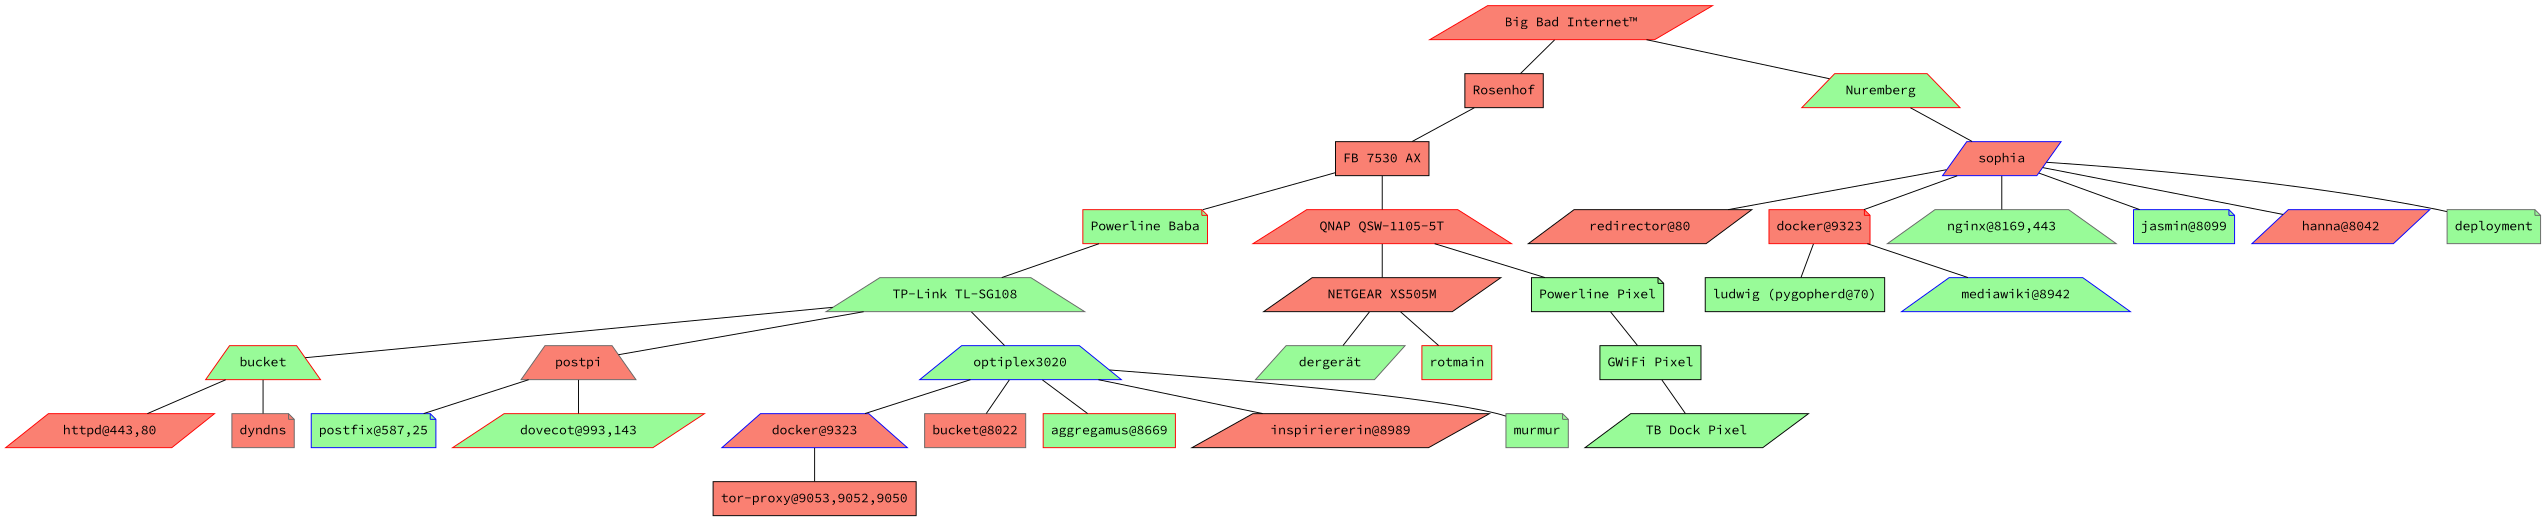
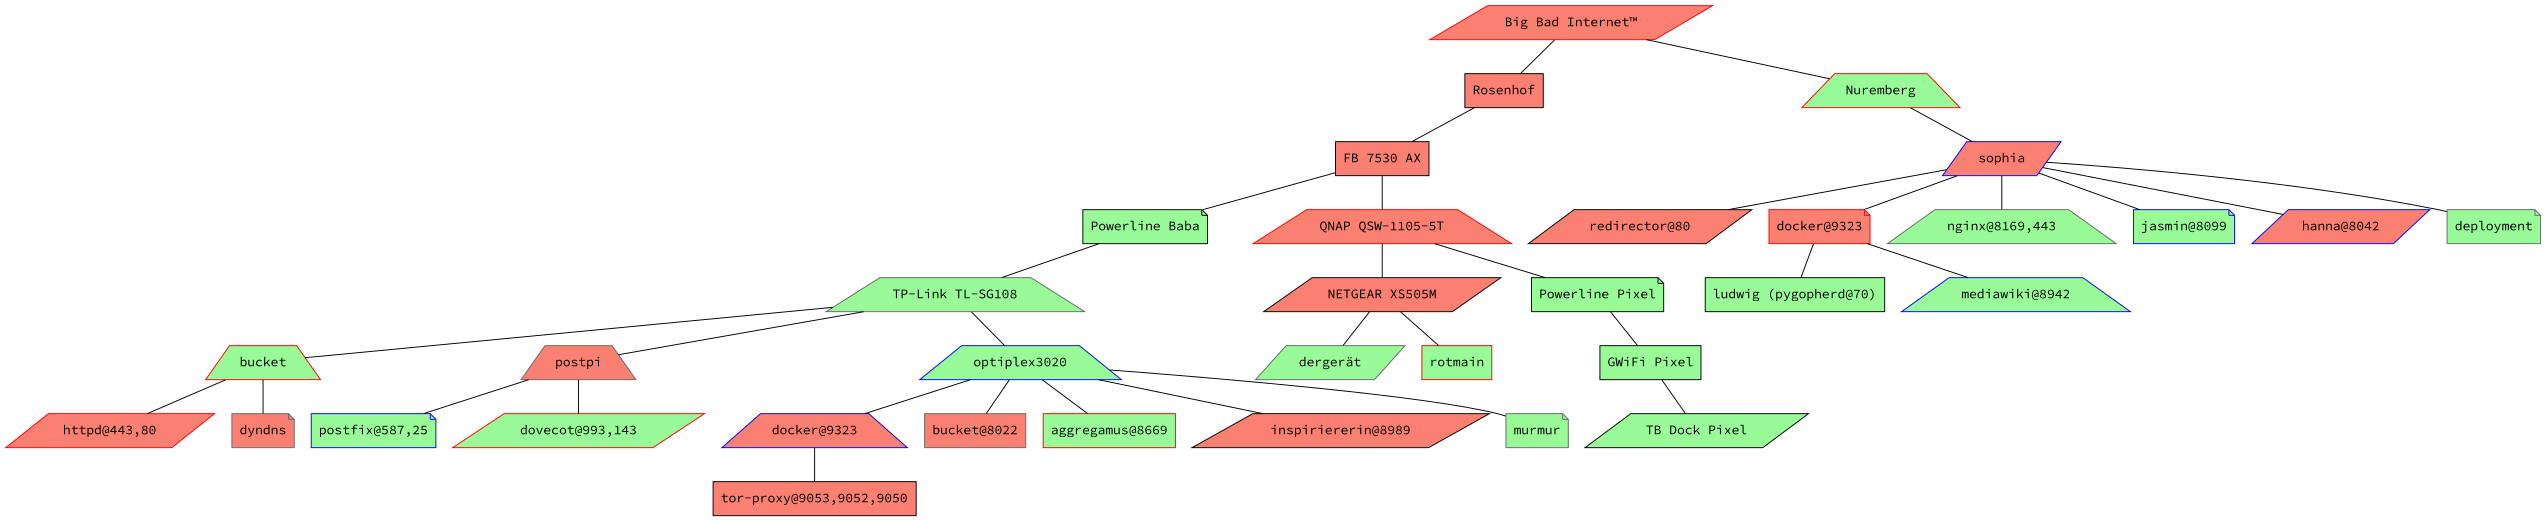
(1145, 227) -> (1145, 227)
